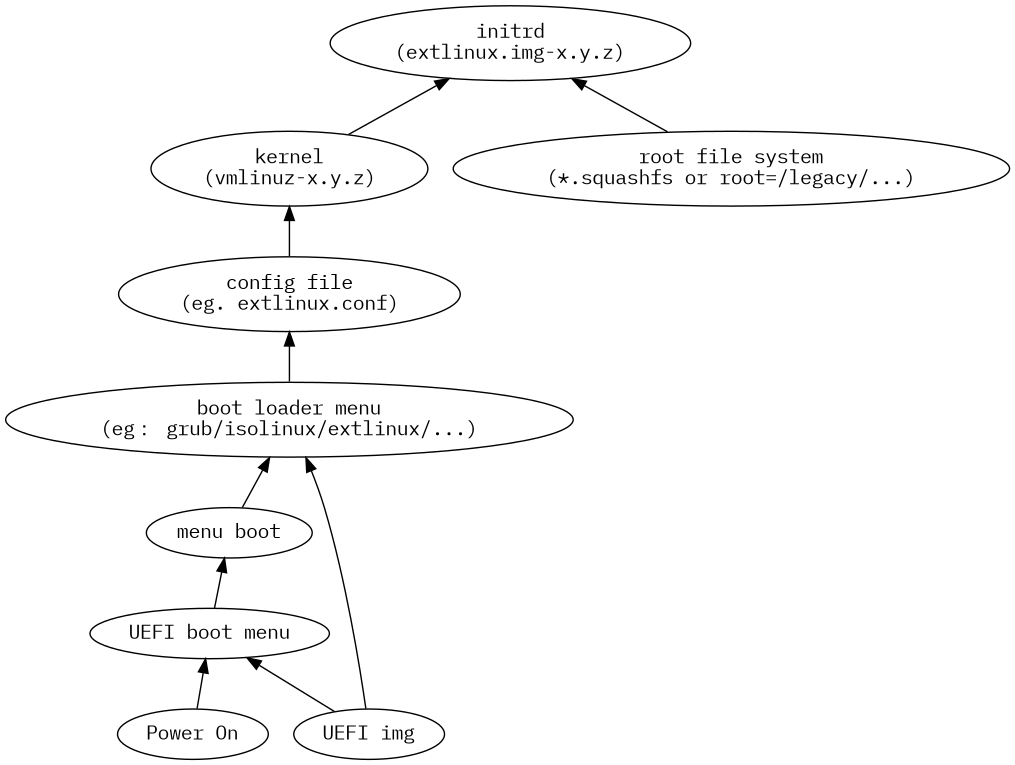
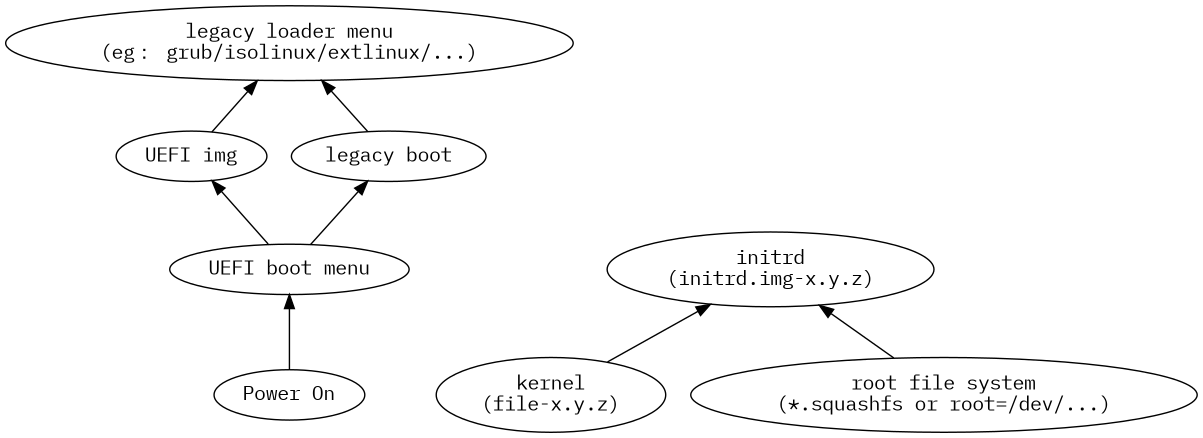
(510, 43) -> (771, 269)
(289, 169) -> (551, 395)
(731, 169) -> (944, 395)
(289, 294) -> none
(289, 420) -> (289, 43)
(229, 533) -> (389, 156)
(297, 688) -> (245, 218)
